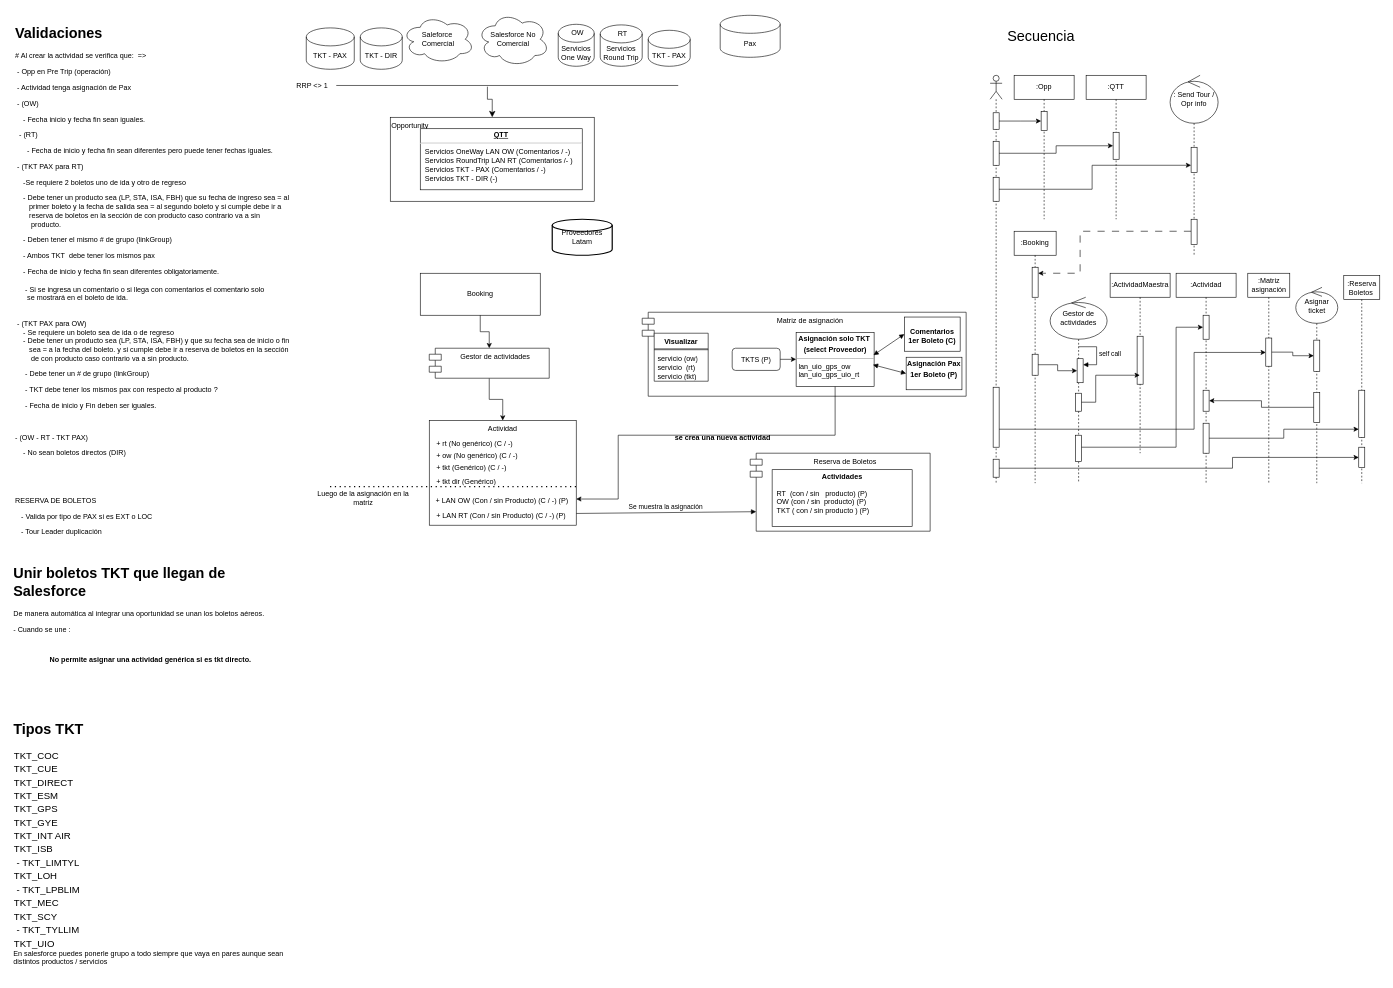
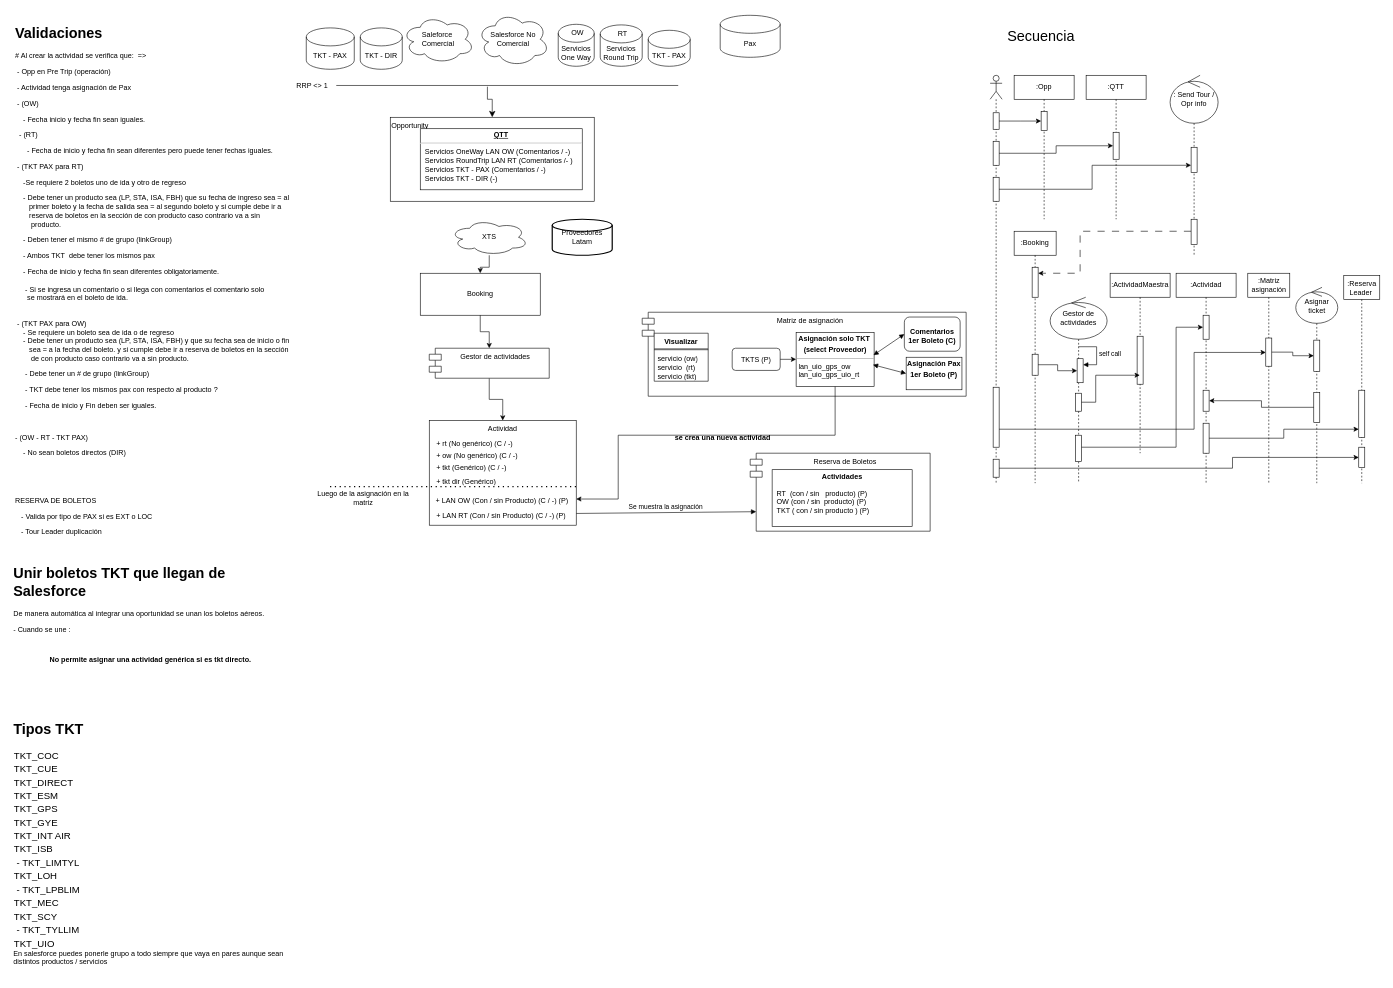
none -> (489, 237)
none -> (481, 267)
(1362, 288) -> (1362, 288)
(932, 334) -> (932, 334)
